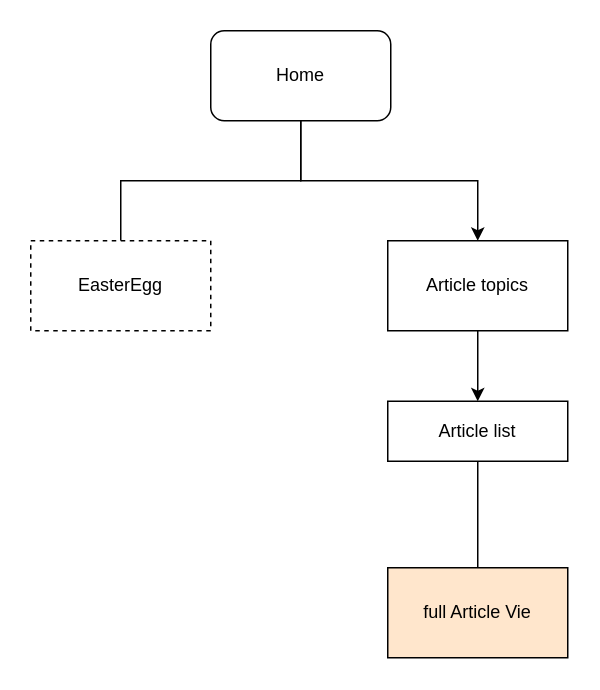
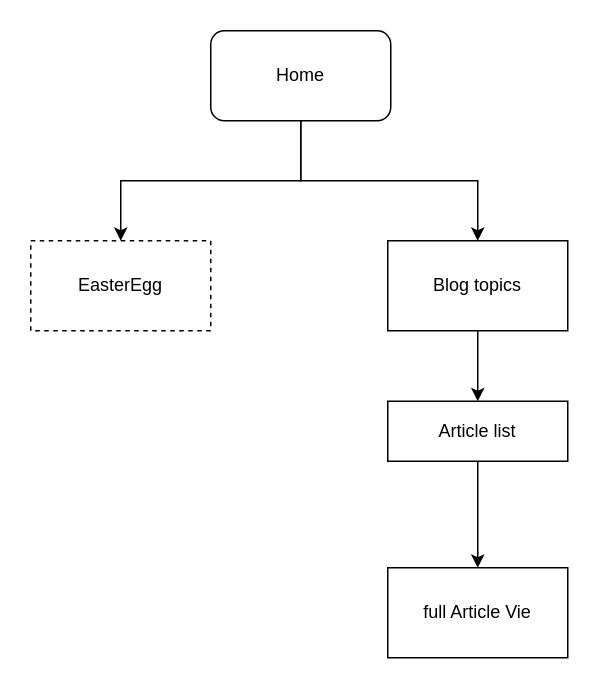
(121, 233) -> (121, 229)
(478, 286) -> (478, 286)
(478, 560) -> (478, 556)
(478, 613) -> (478, 613)
